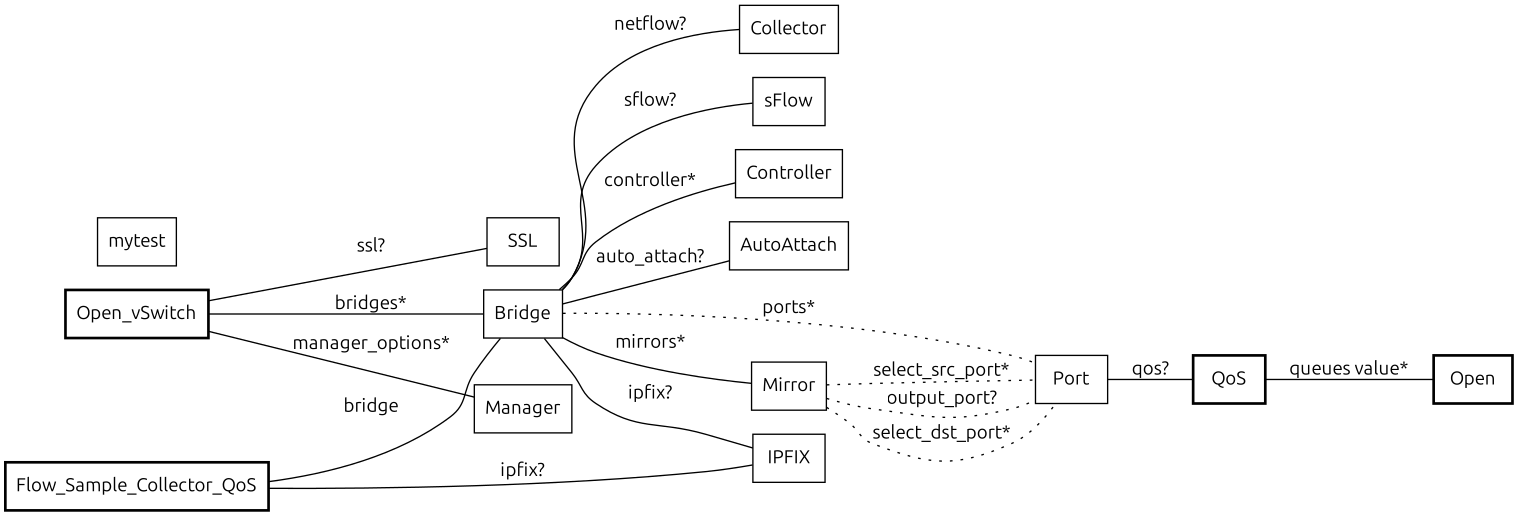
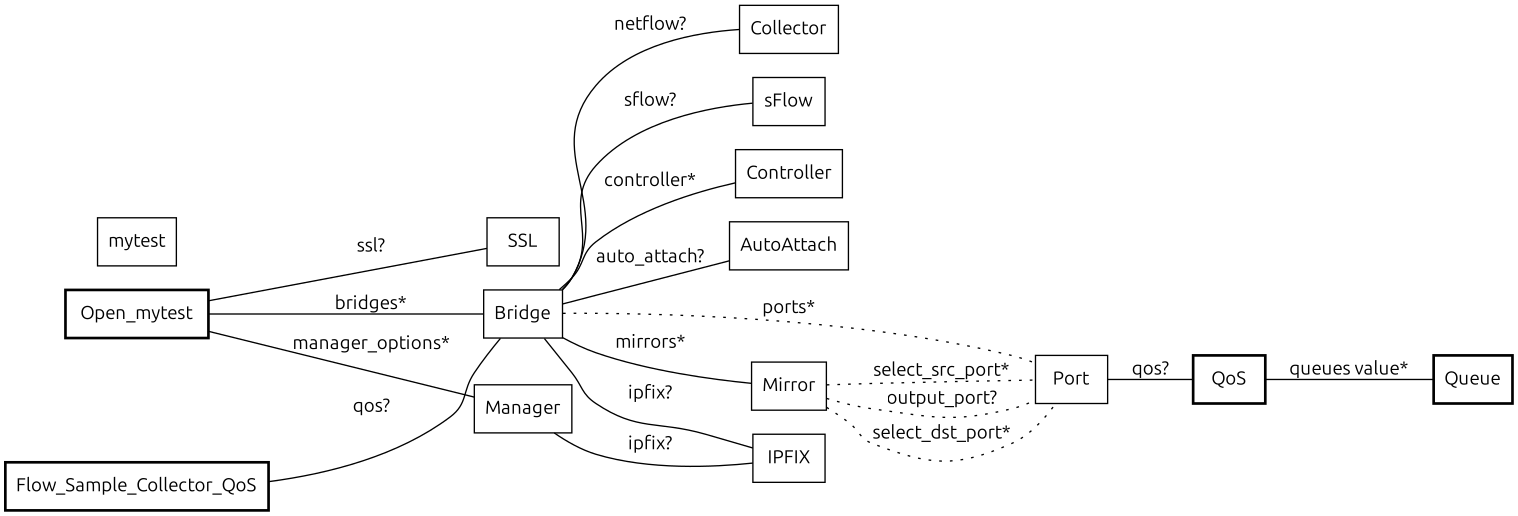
(137, 314) -> (137, 314)
(1473, 379) -> (1473, 379)
(371, 407) -> (371, 407)
(511, 484) -> (650, 464)
